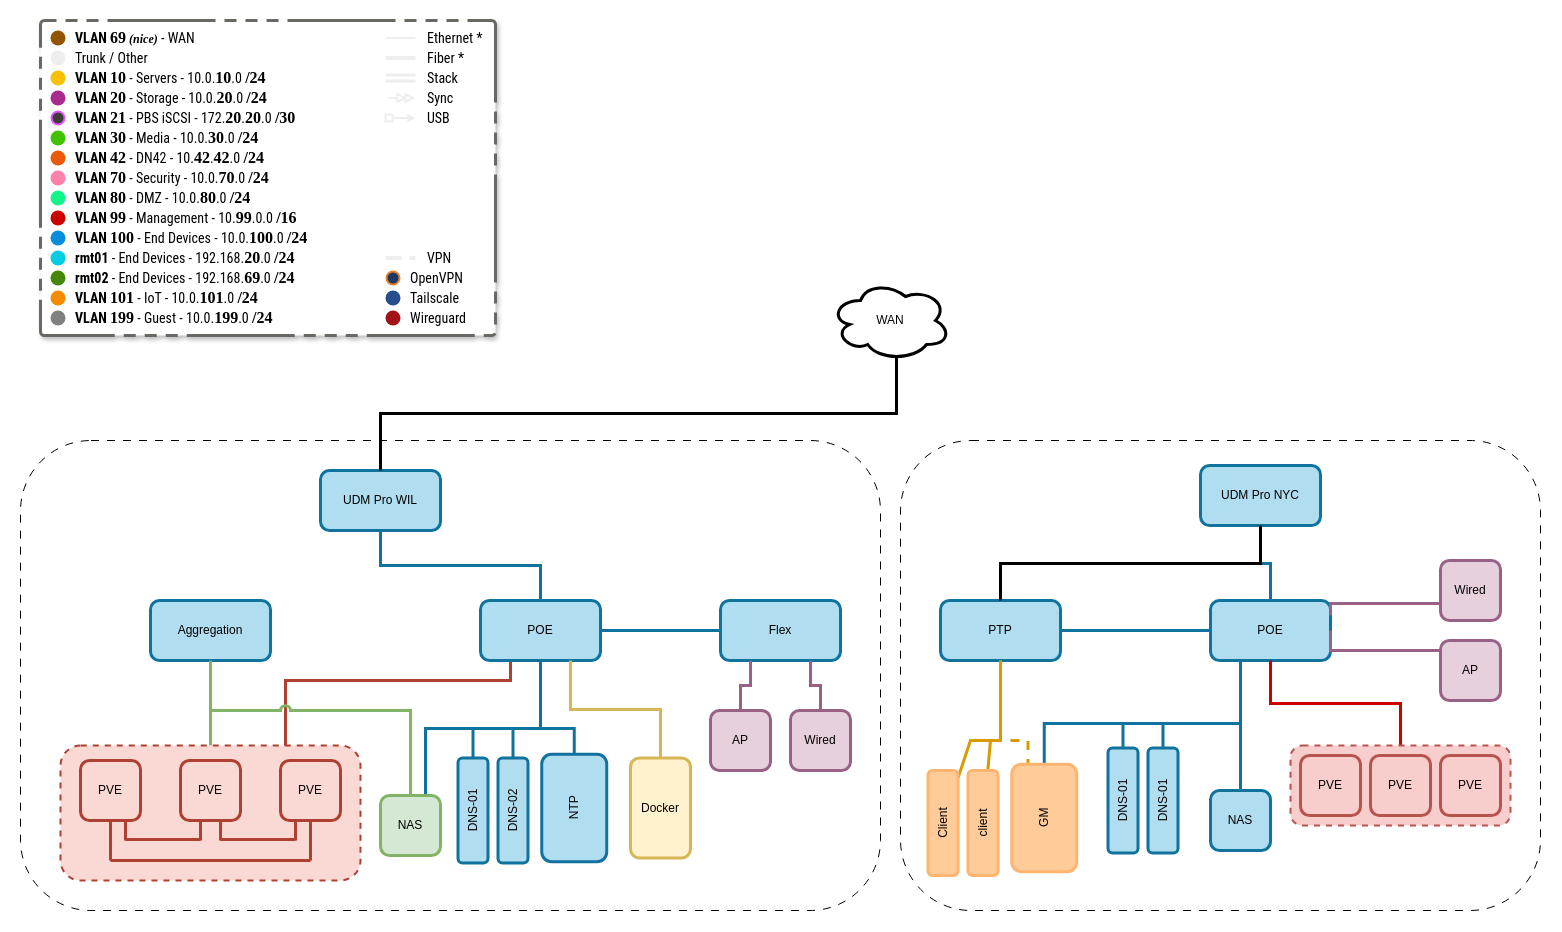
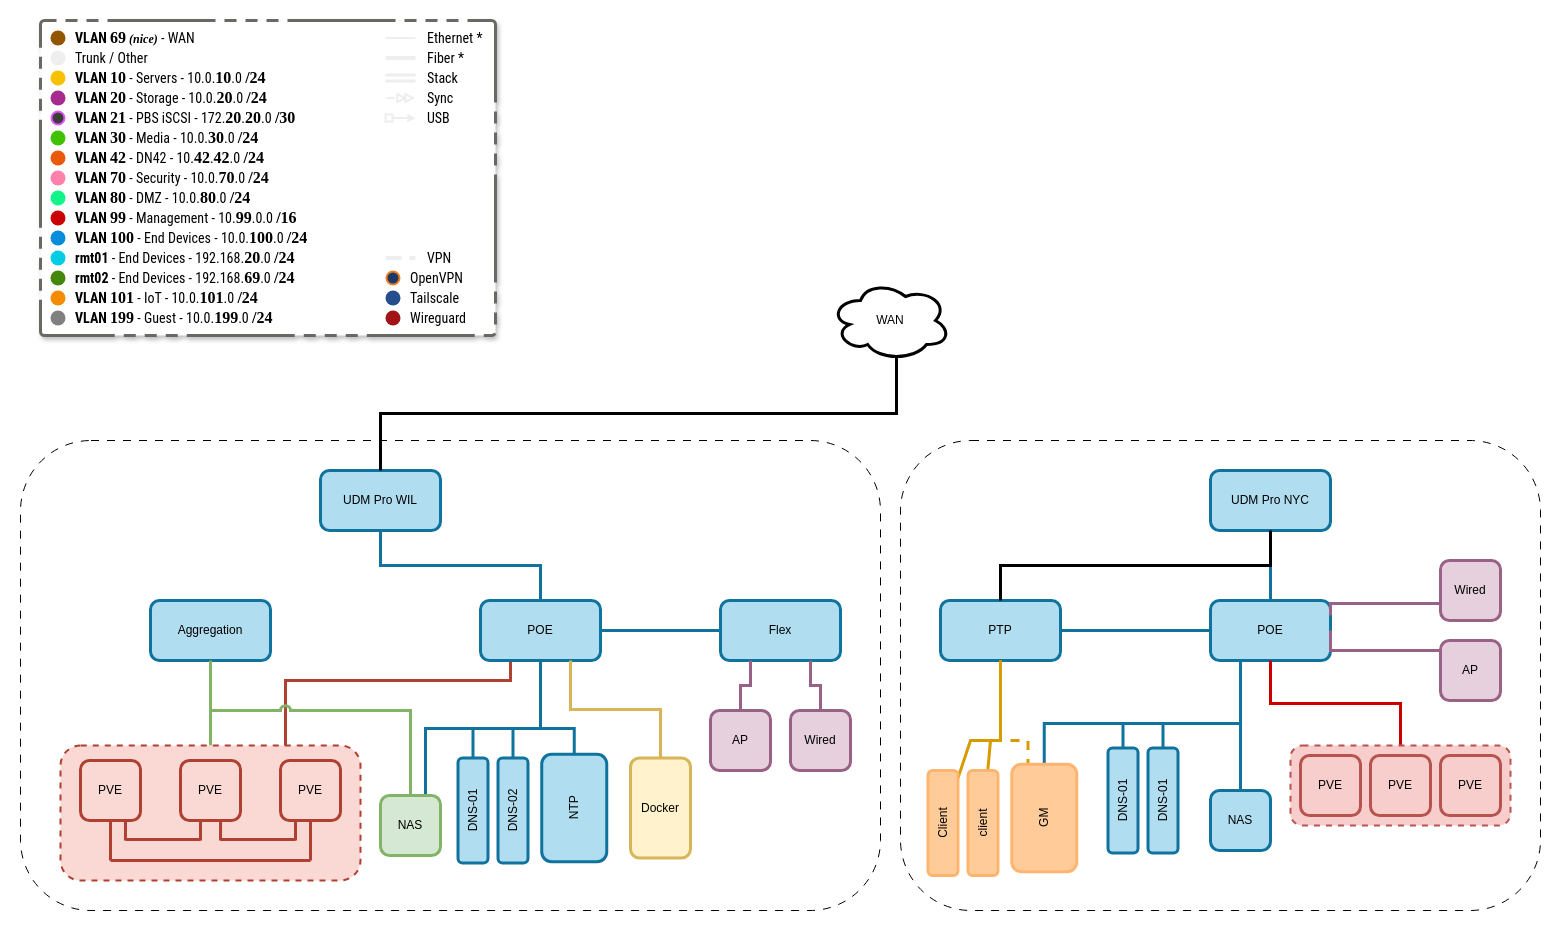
(1261, 496) -> (1271, 501)
